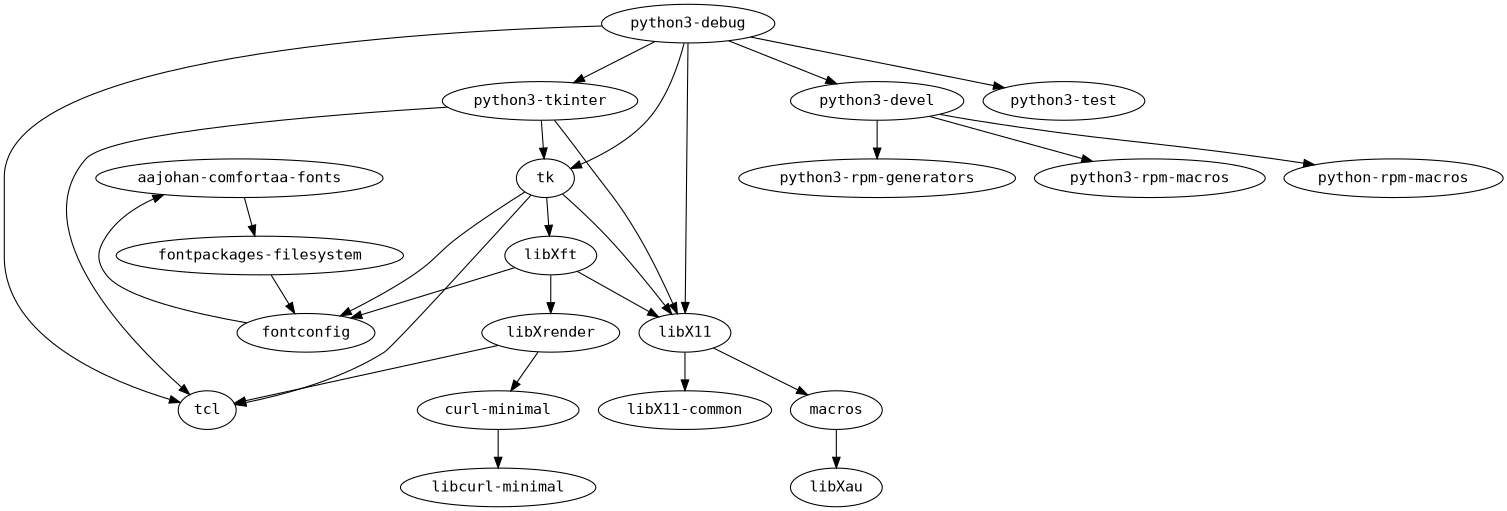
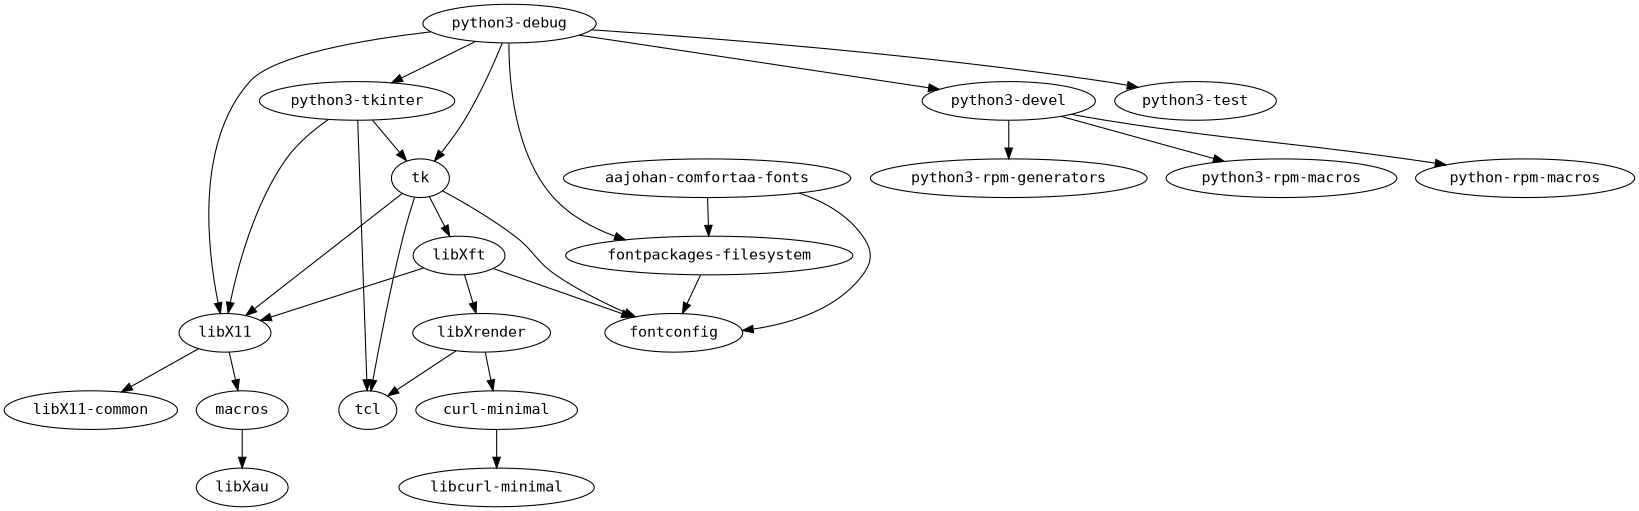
(129, 83) -> (530, 159)
(125, 289) -> (861, 277)
